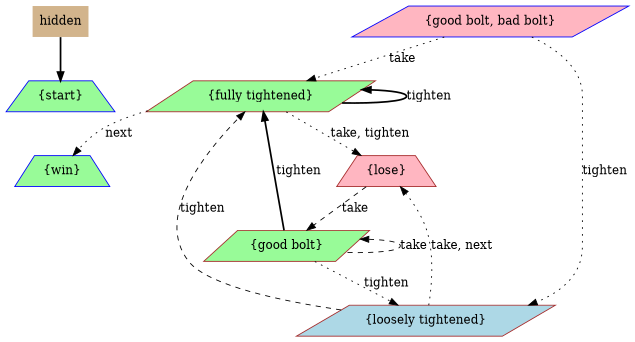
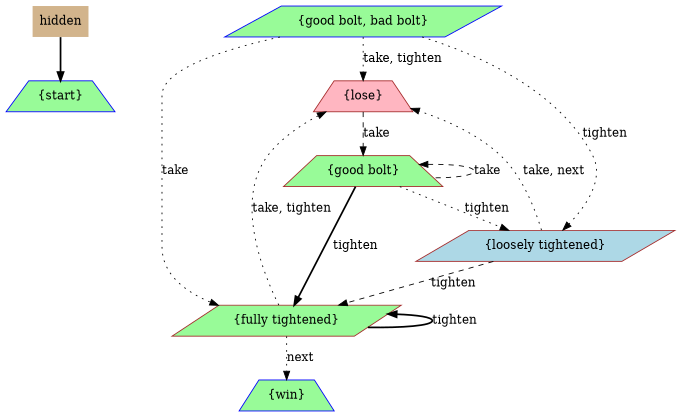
(490, 21) -> (363, 21)
none -> (363, 55)
(287, 246) -> (363, 171)
